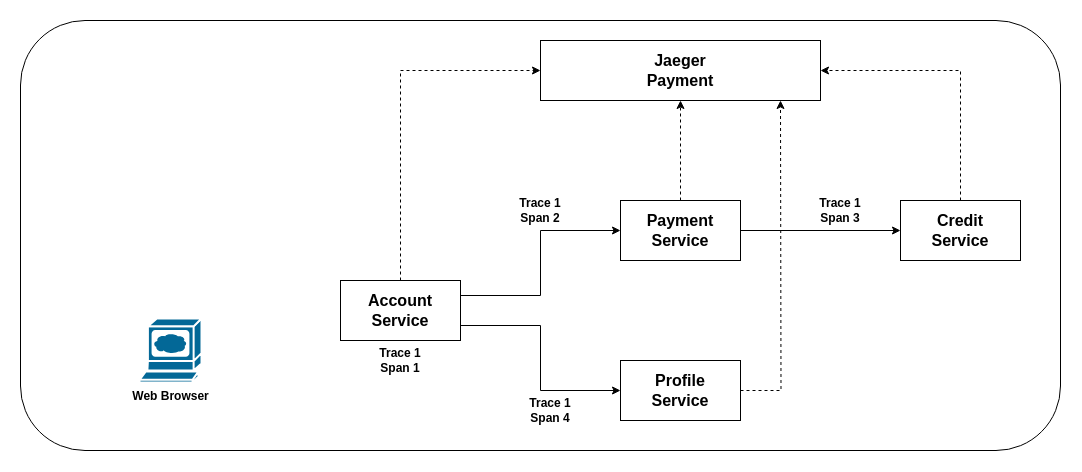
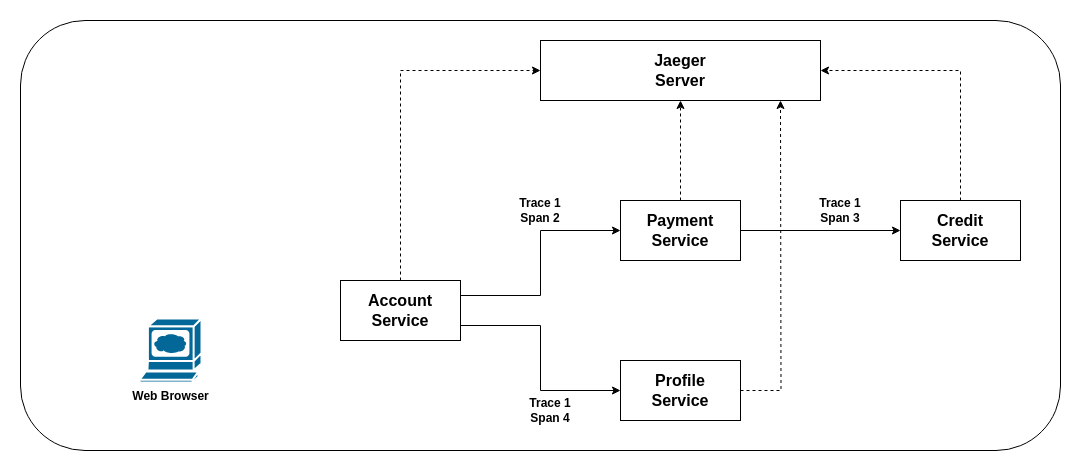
(681, 71) -> (681, 71)
(401, 361) -> none
